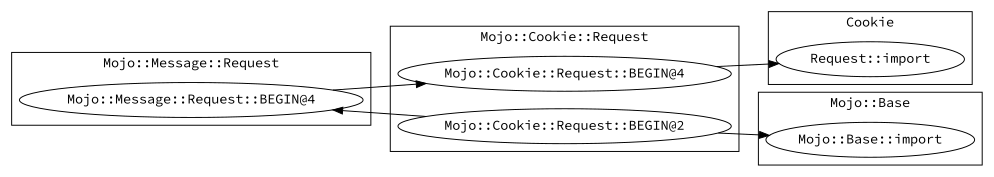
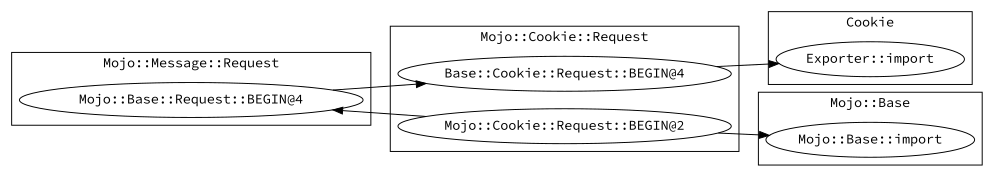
(870, 59) -> (870, 59)
(565, 74) -> (565, 74)
(191, 100) -> (191, 100)
